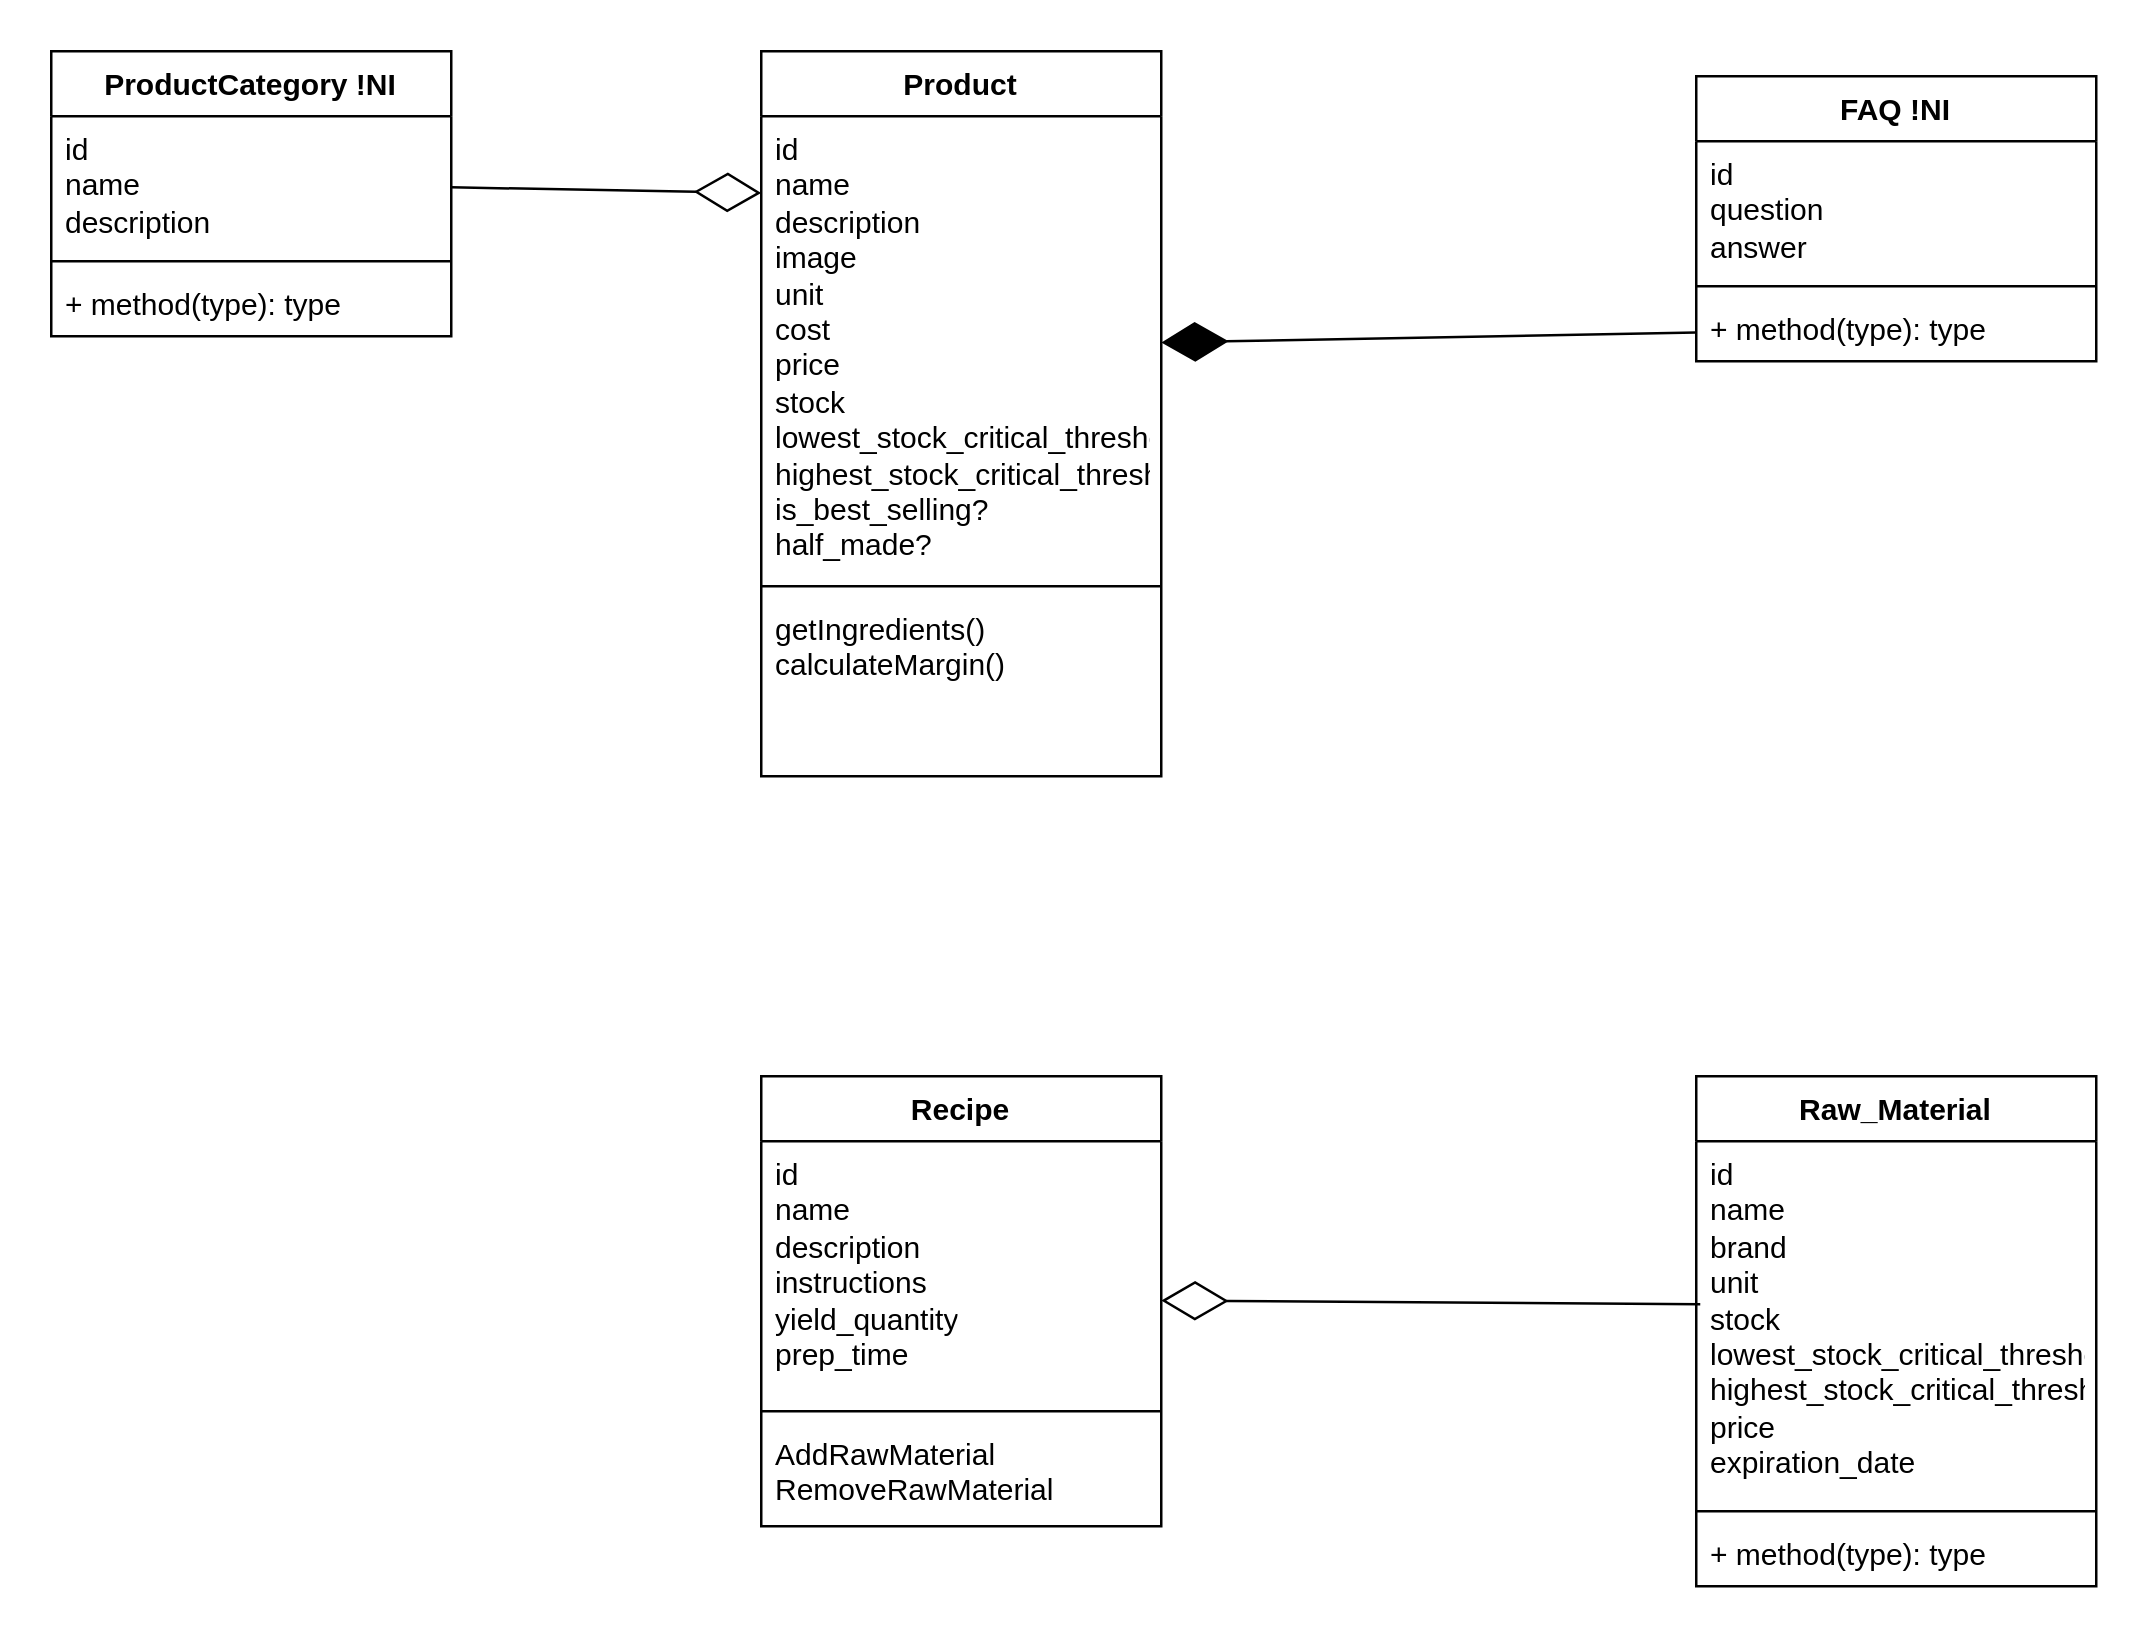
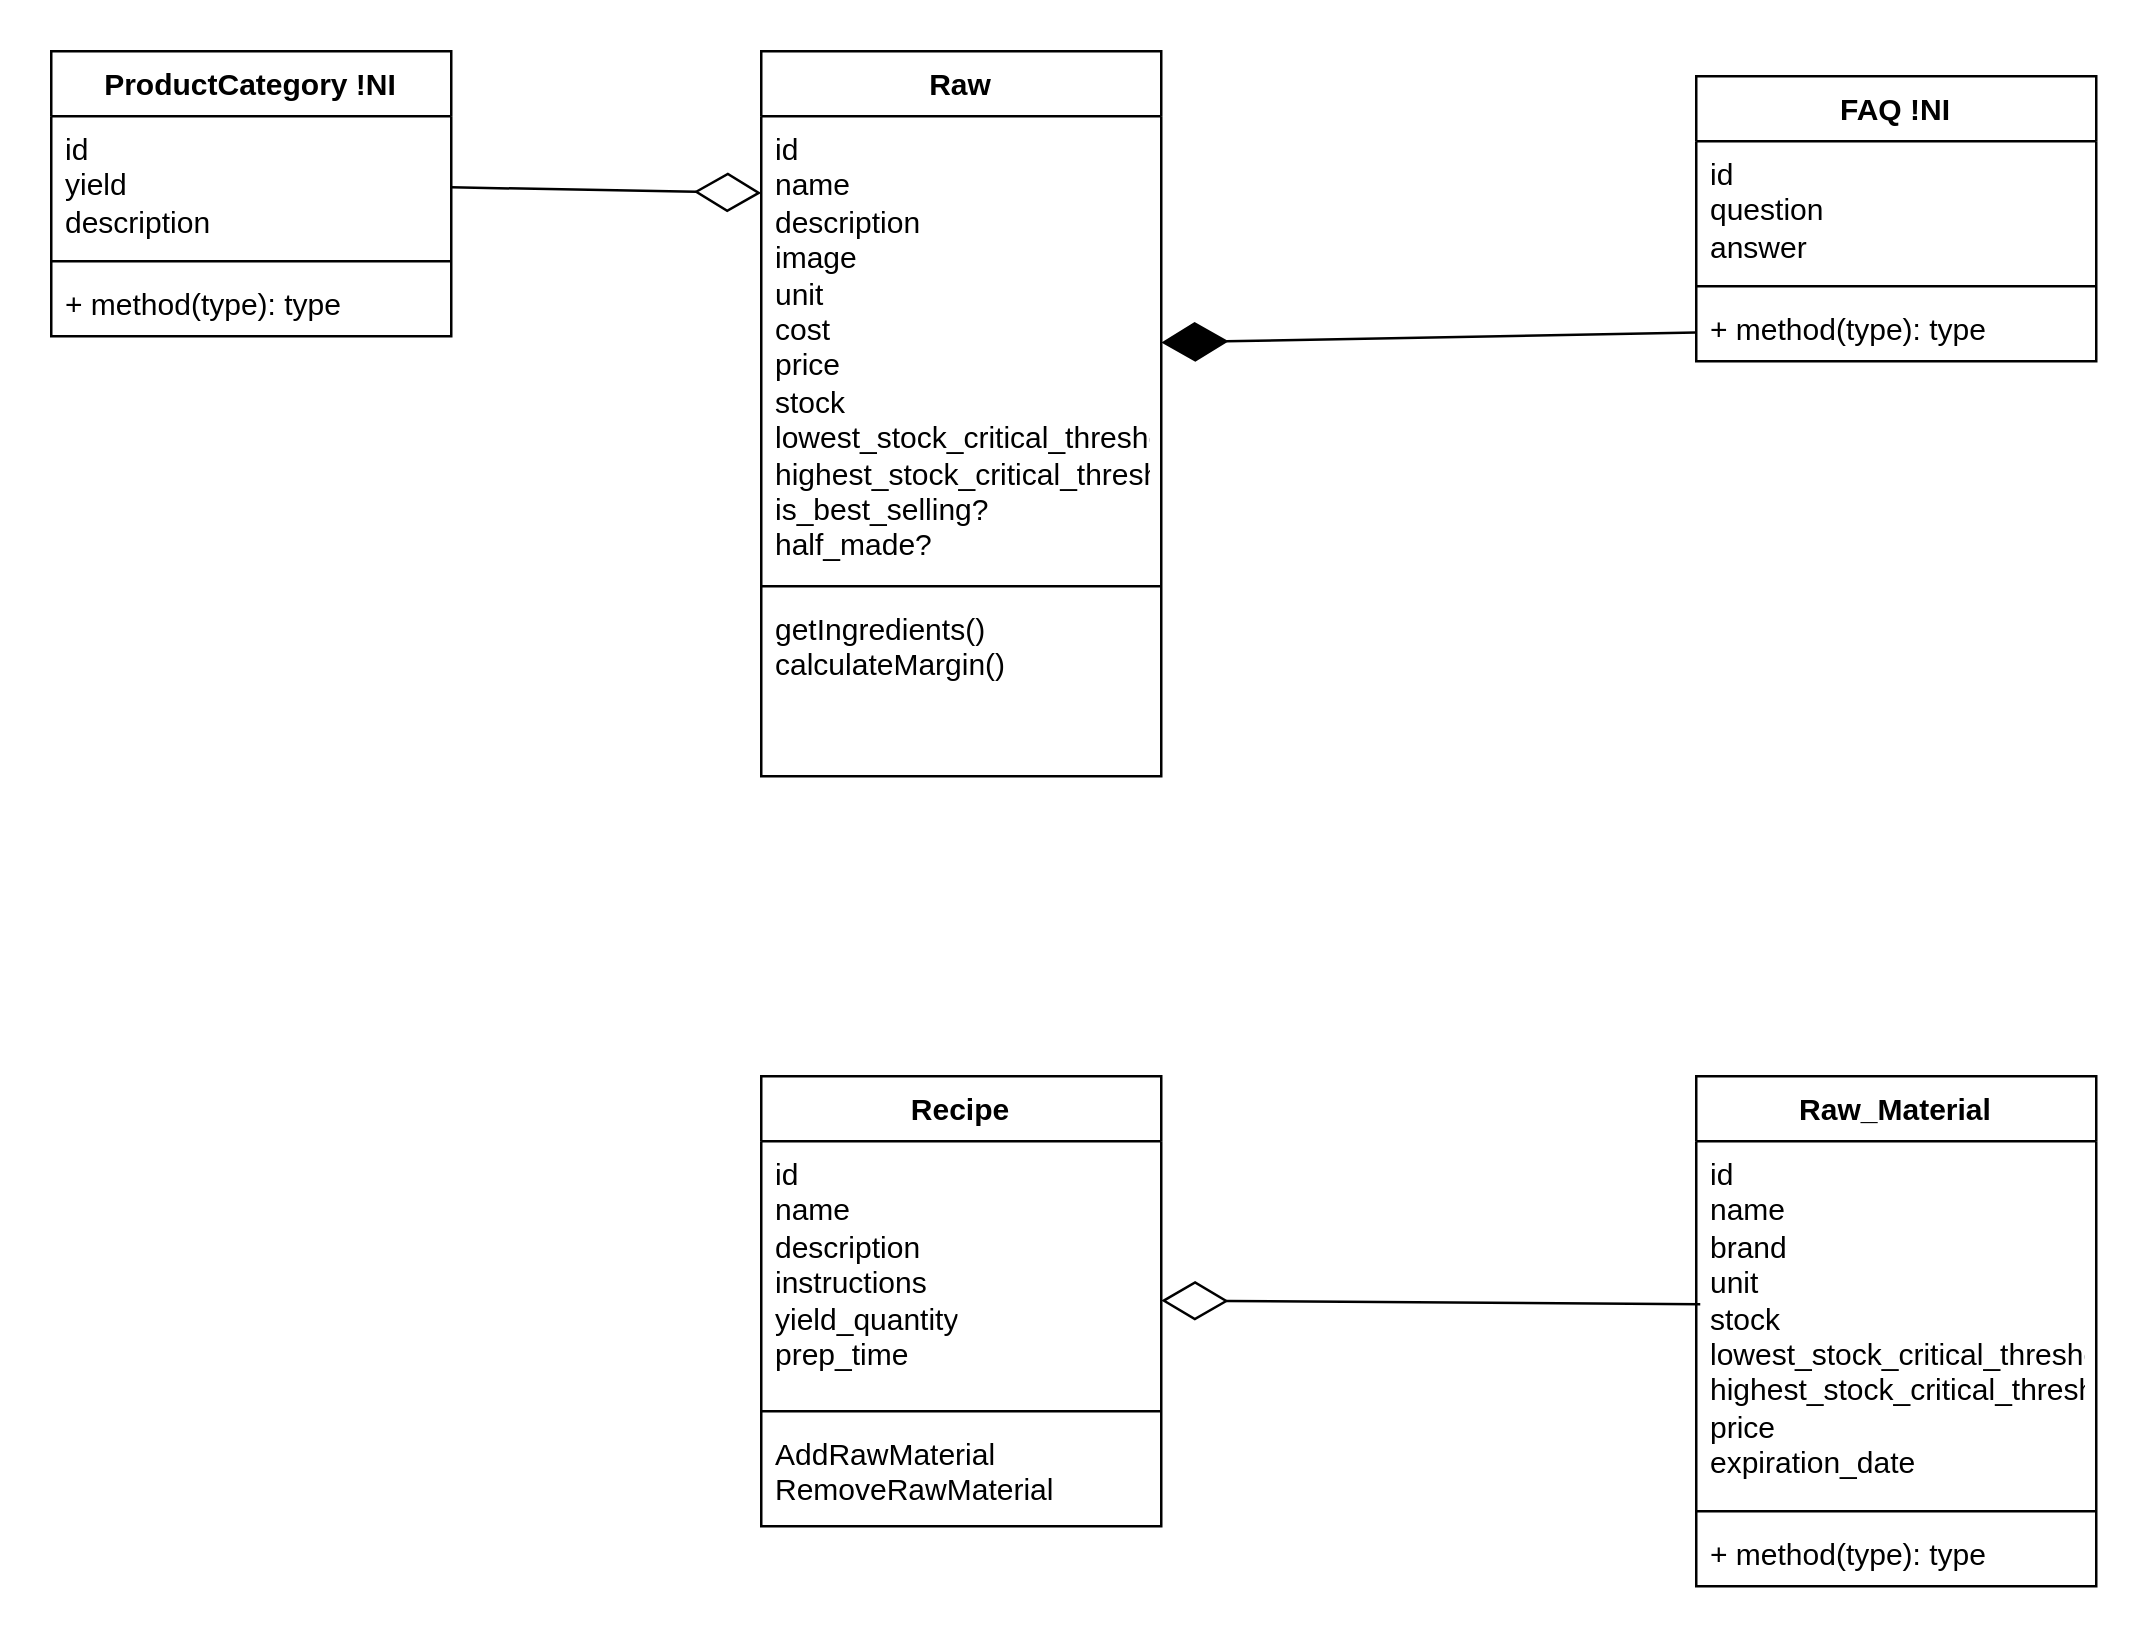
(961, 87) -> (961, 87)
(151, 188) -> (151, 188)
